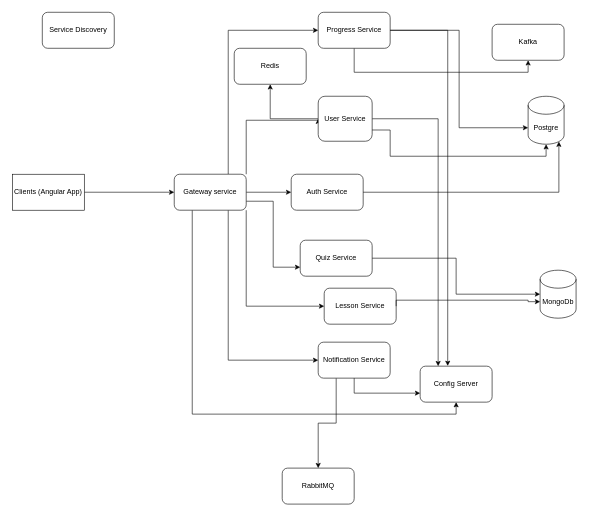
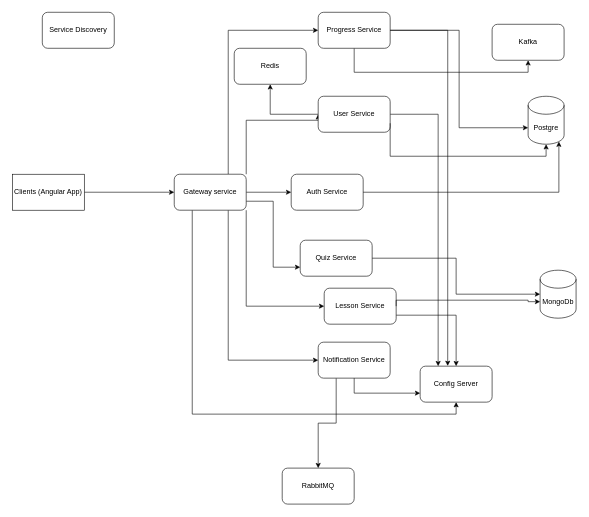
(345, 119) -> (354, 114)
none -> (455, 315)
